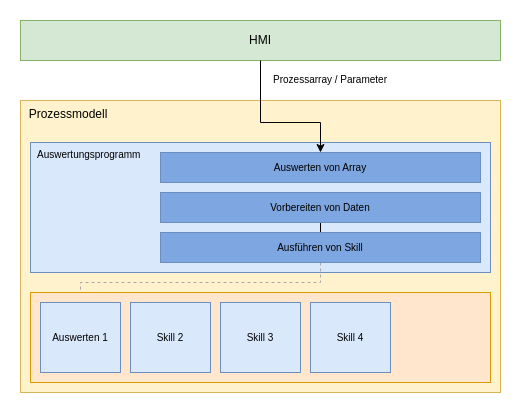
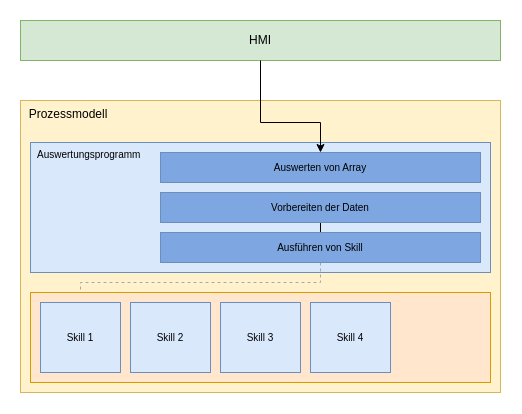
(331, 80) -> none
(321, 208) -> (321, 208)
(81, 338) -> (81, 338)
